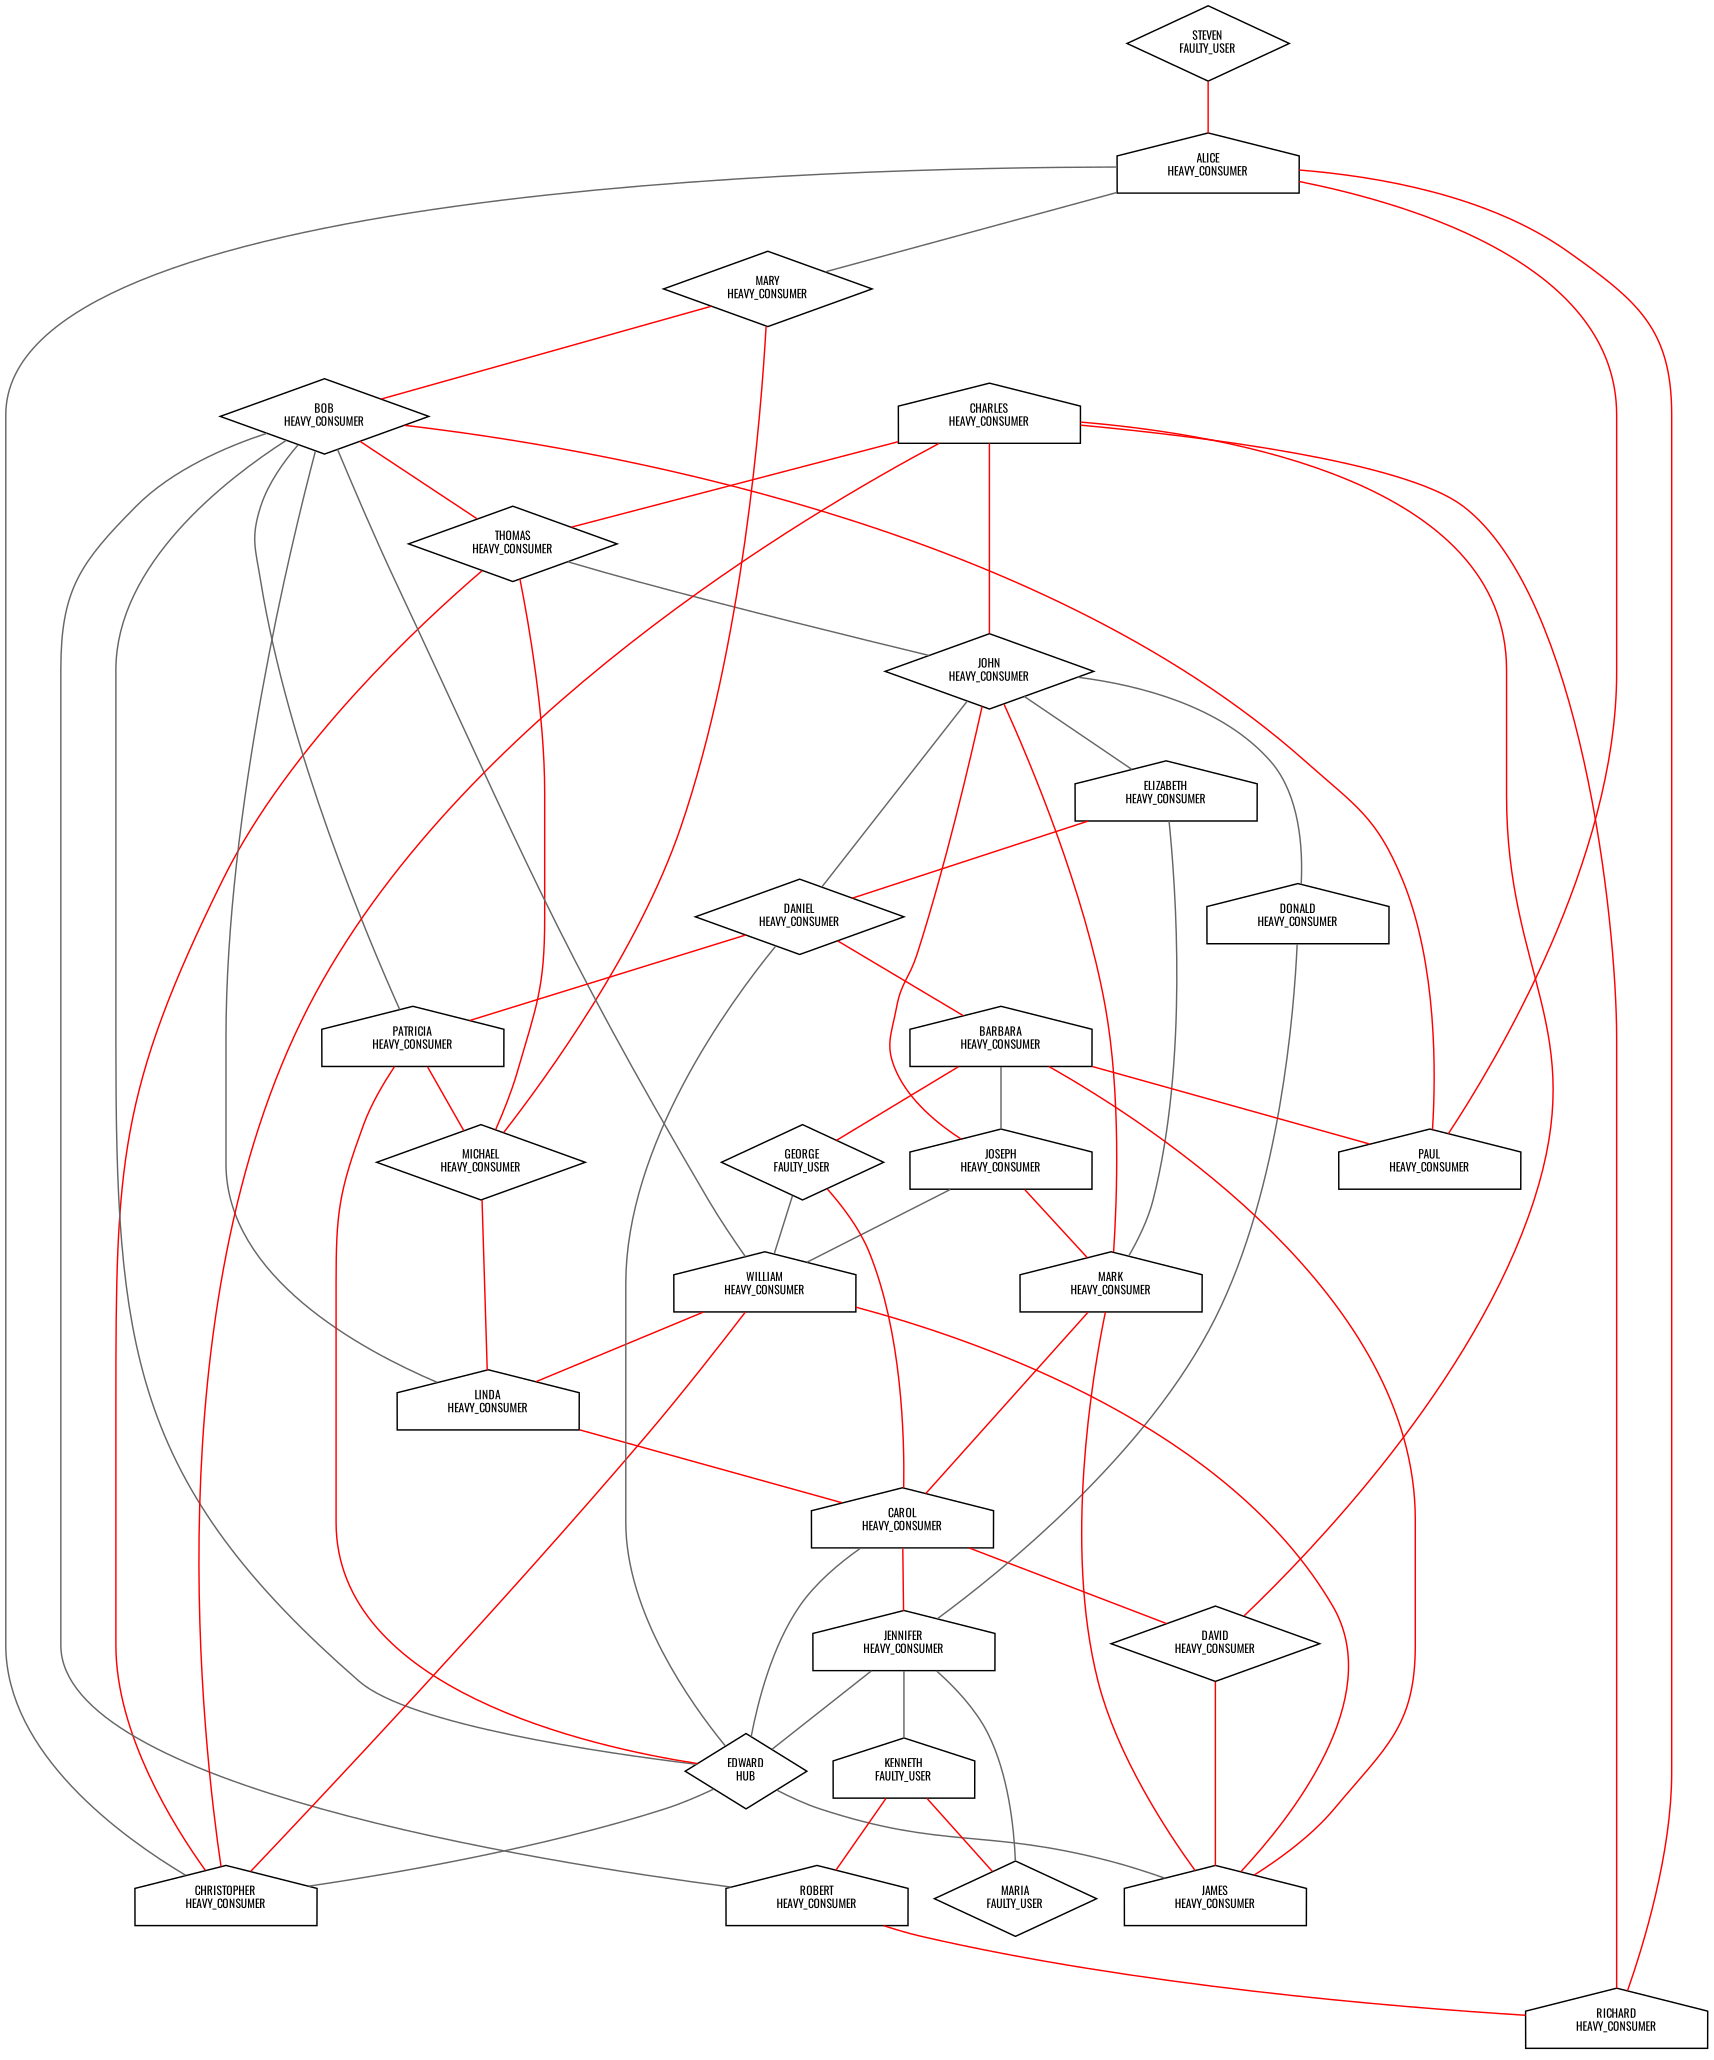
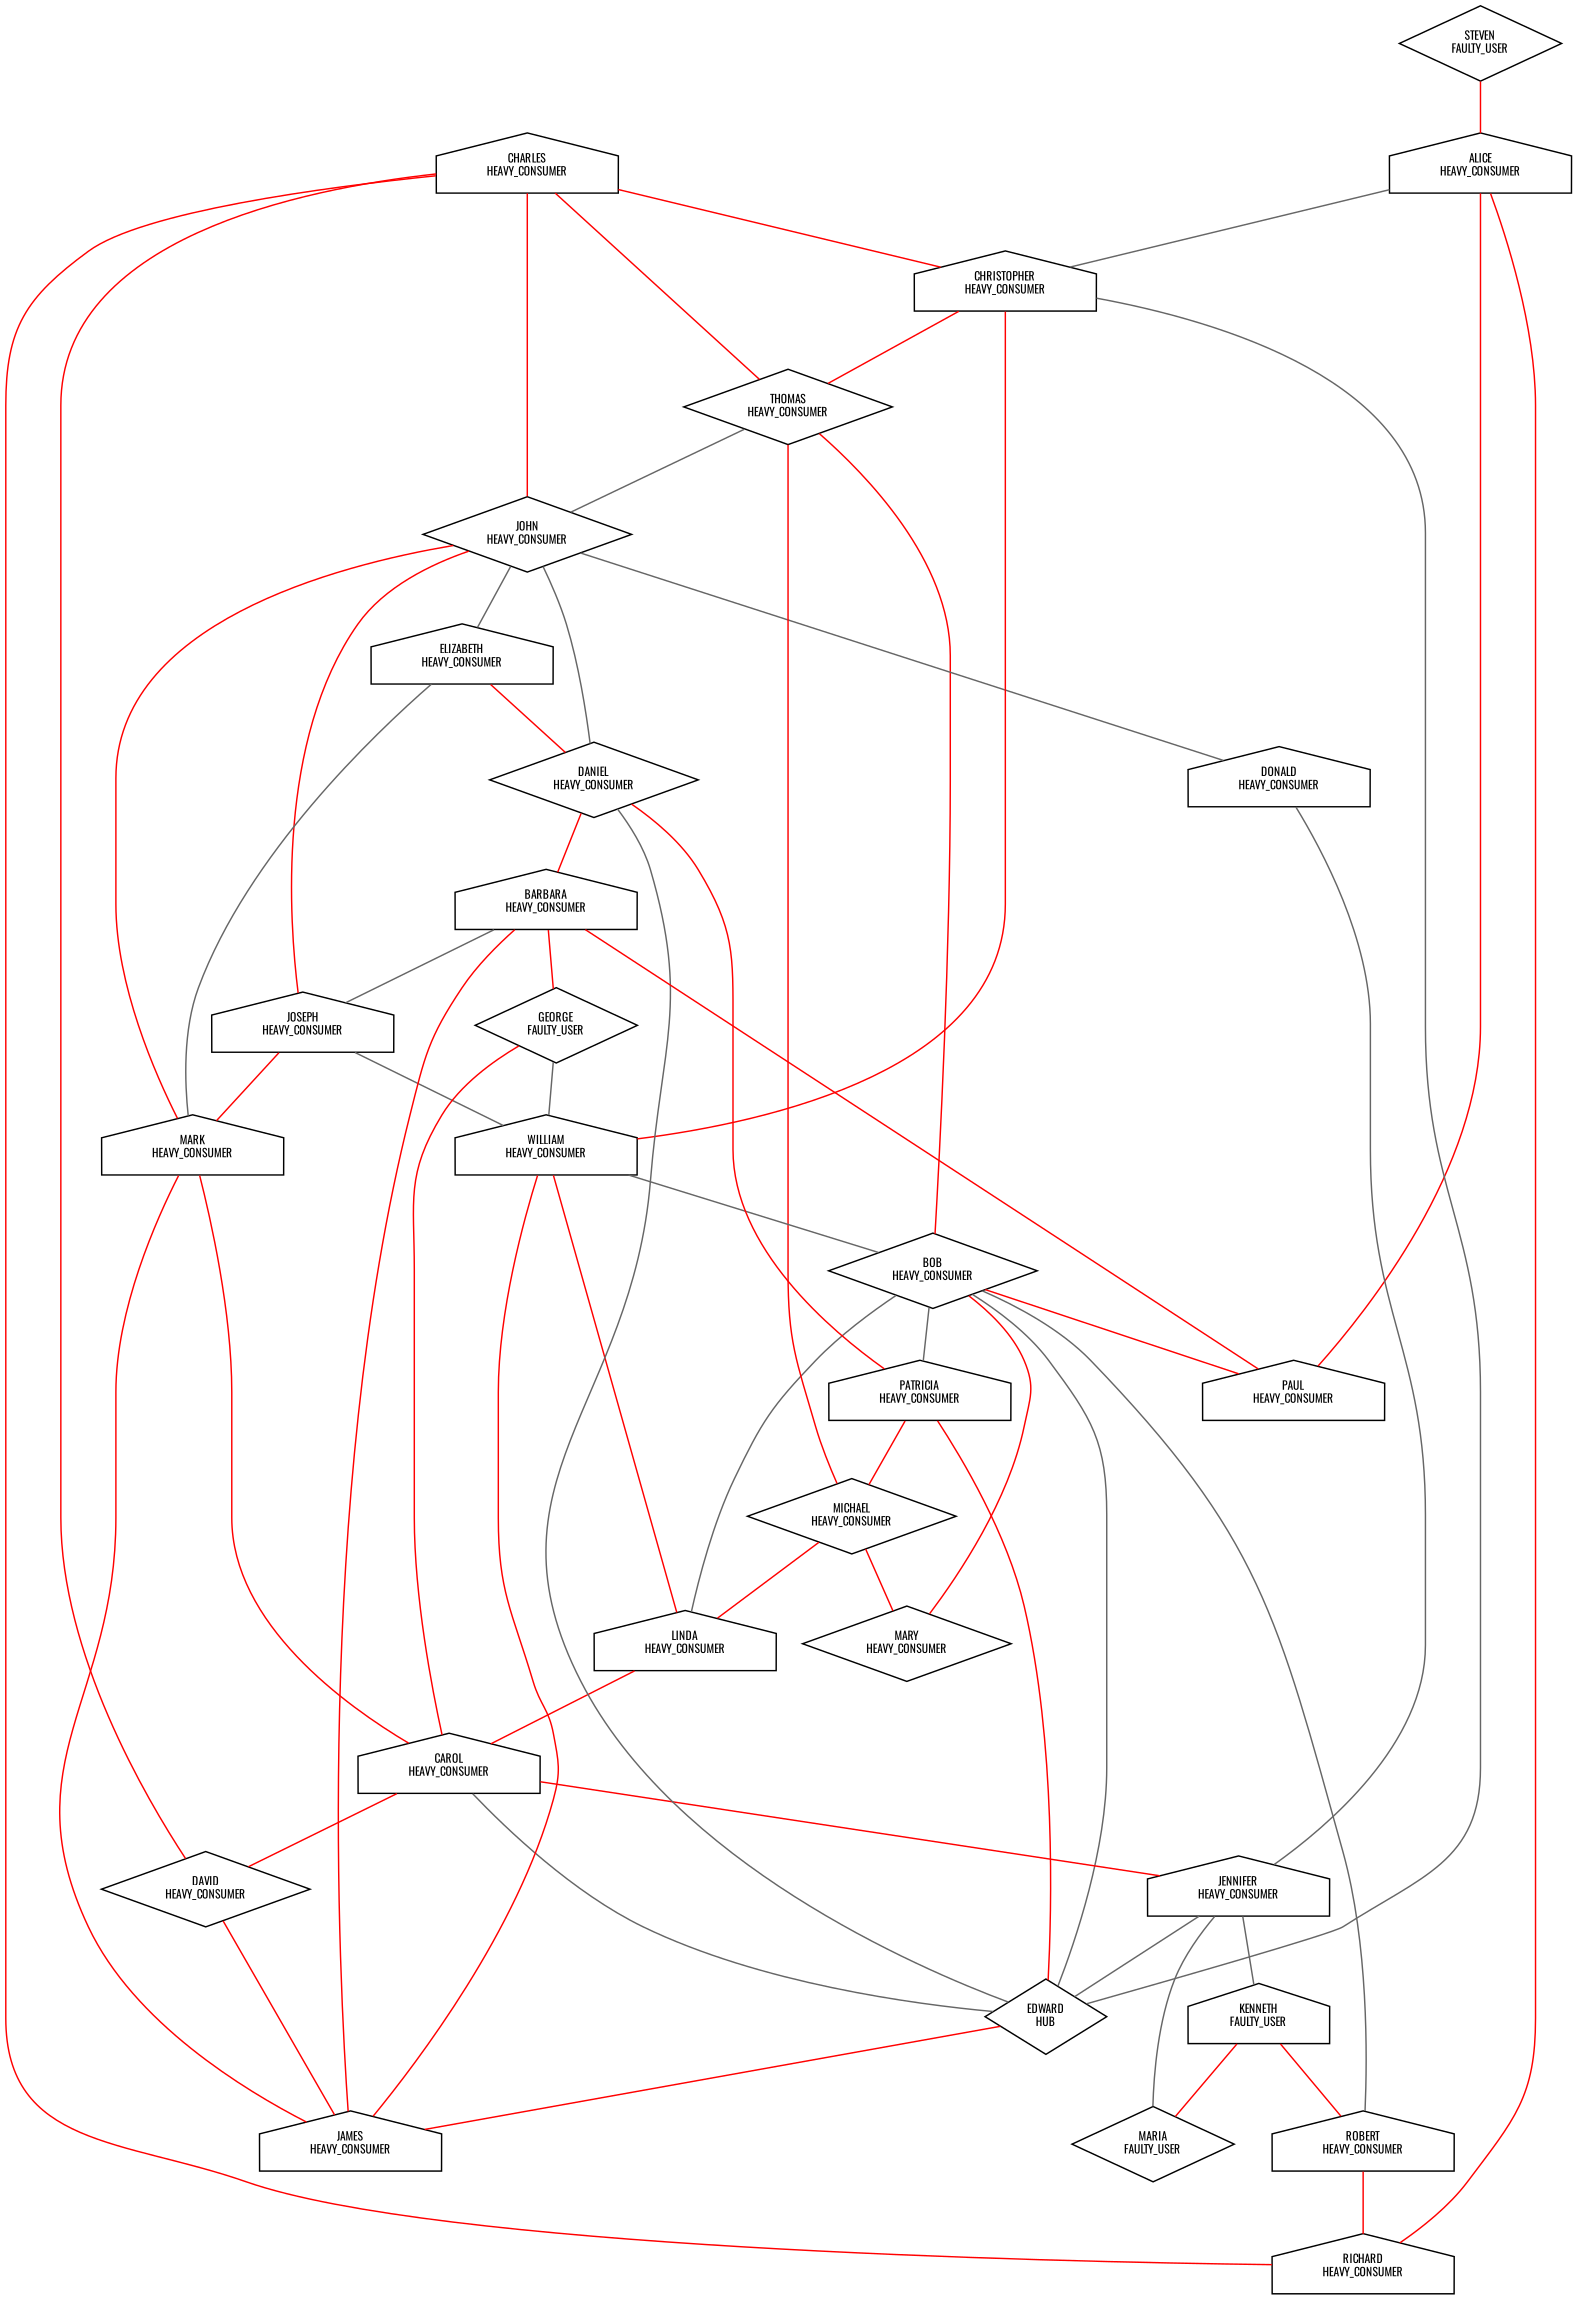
(971, 232) -> none
(979, 1839) -> (712, 2078)
